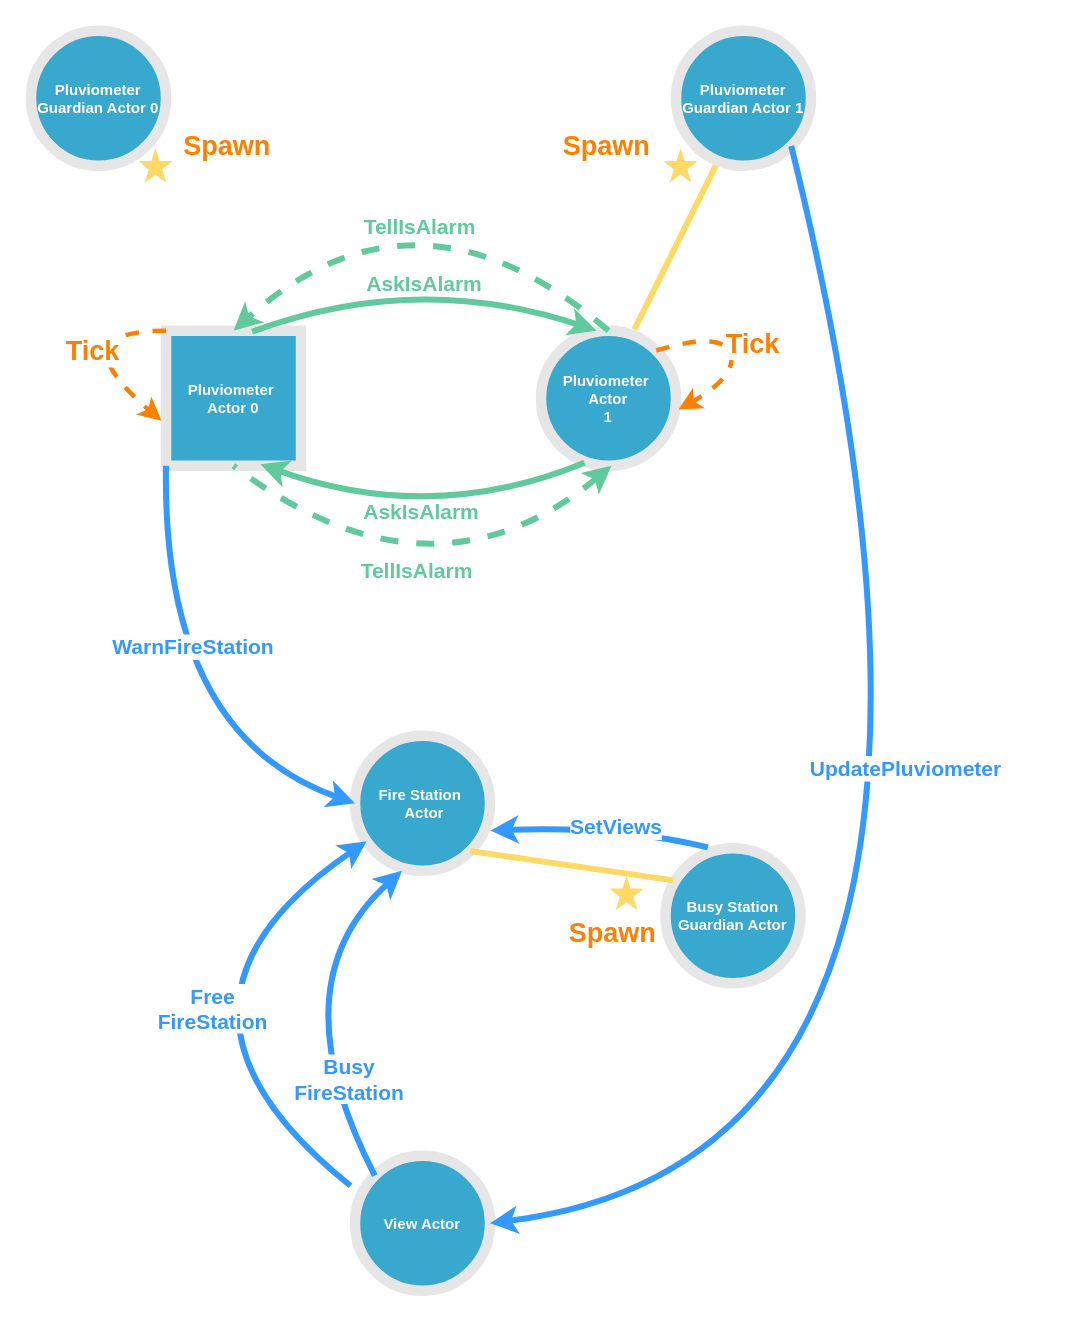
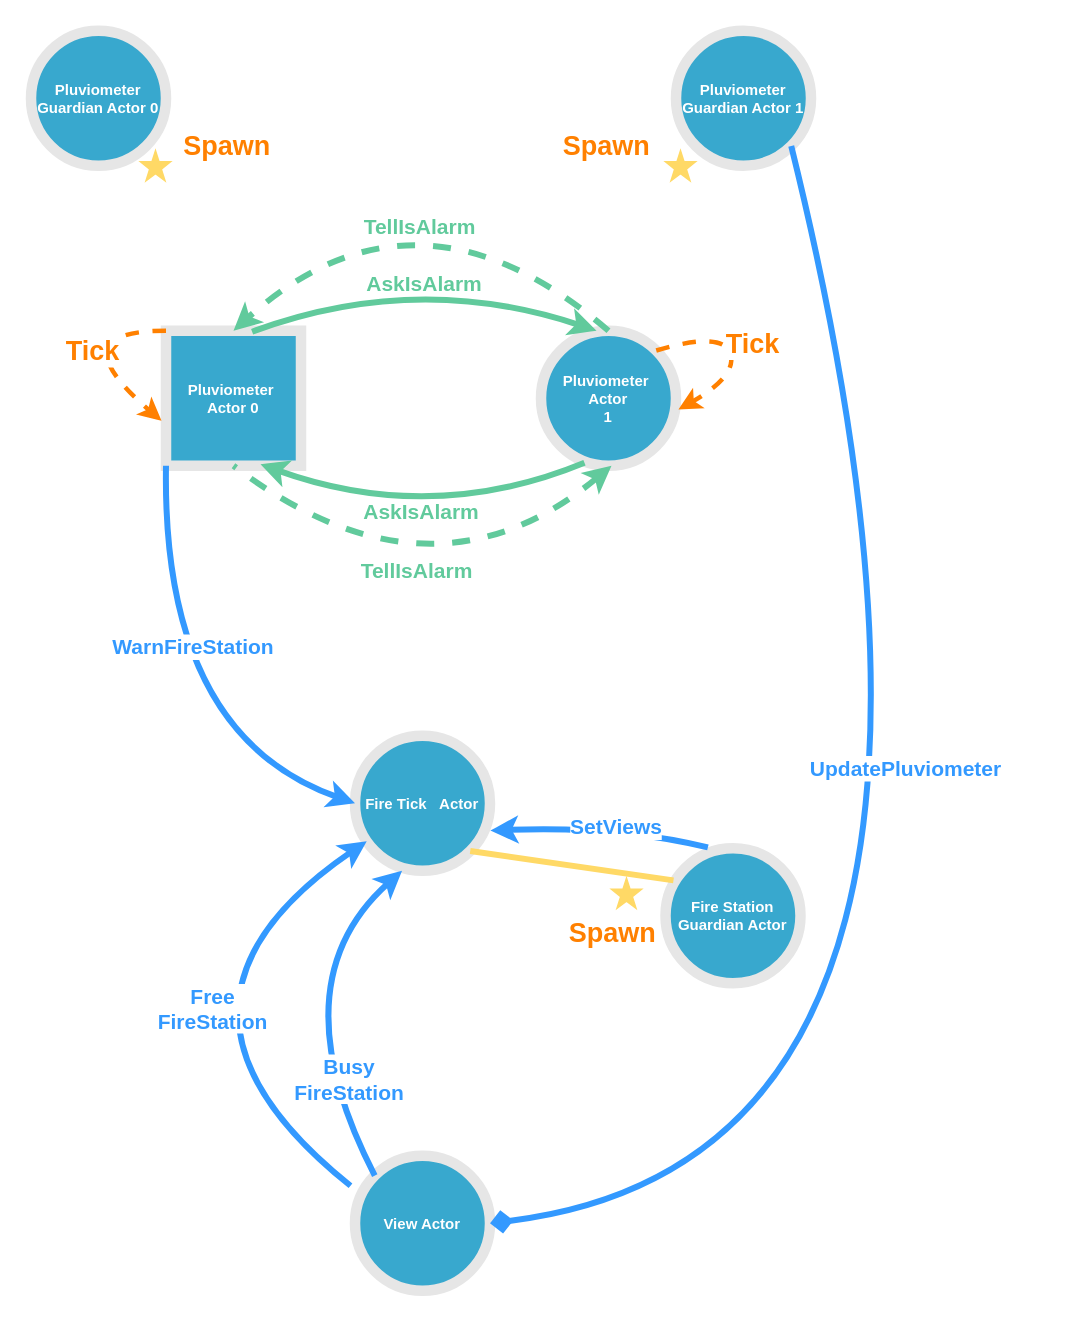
(676, 246) -> none
(422, 803) -> (422, 803)
(733, 916) -> (733, 916)
(510, 1221) -> (510, 1221)
